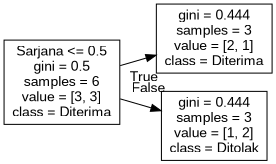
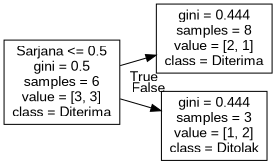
(214, 39) -> (214, 39)
